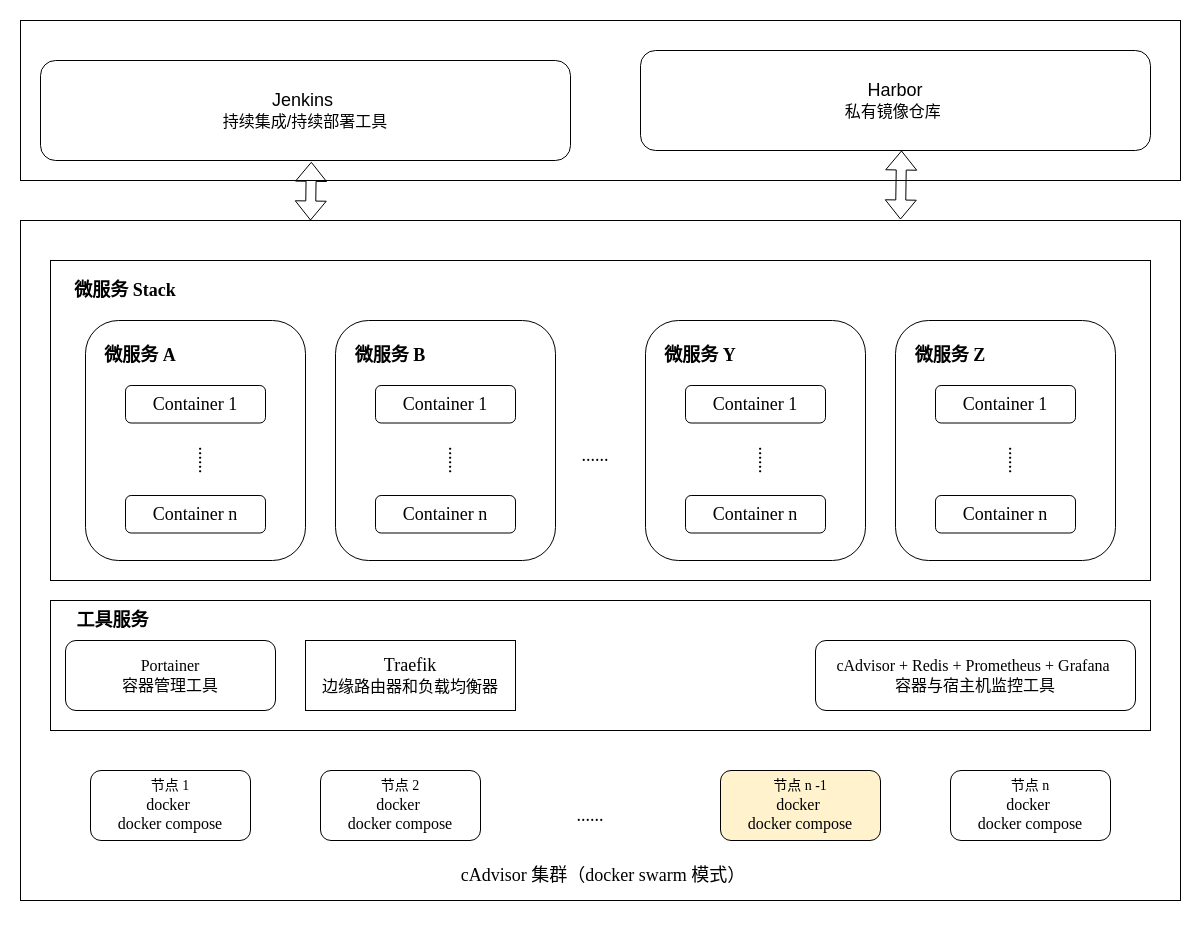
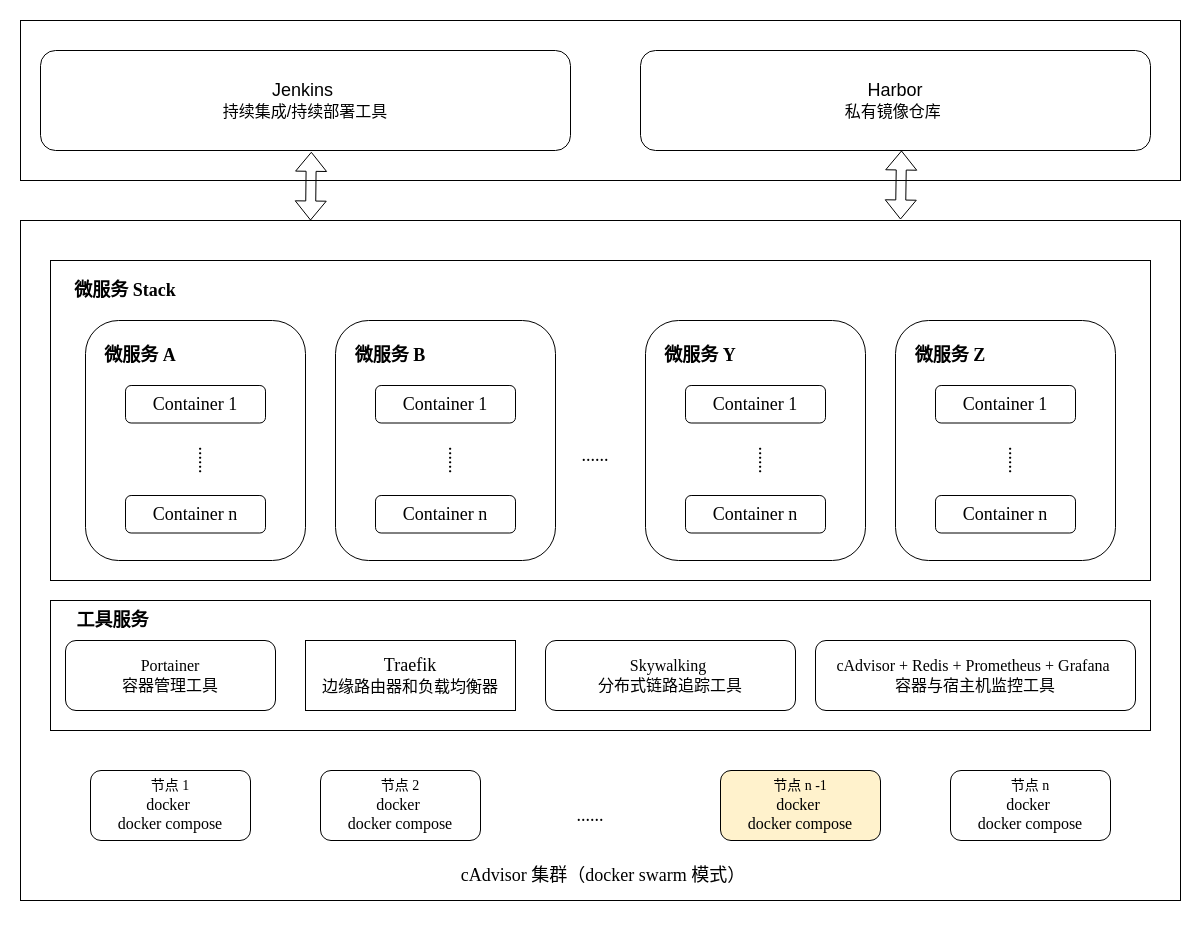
(306, 111) -> (306, 101)
none -> (671, 676)
